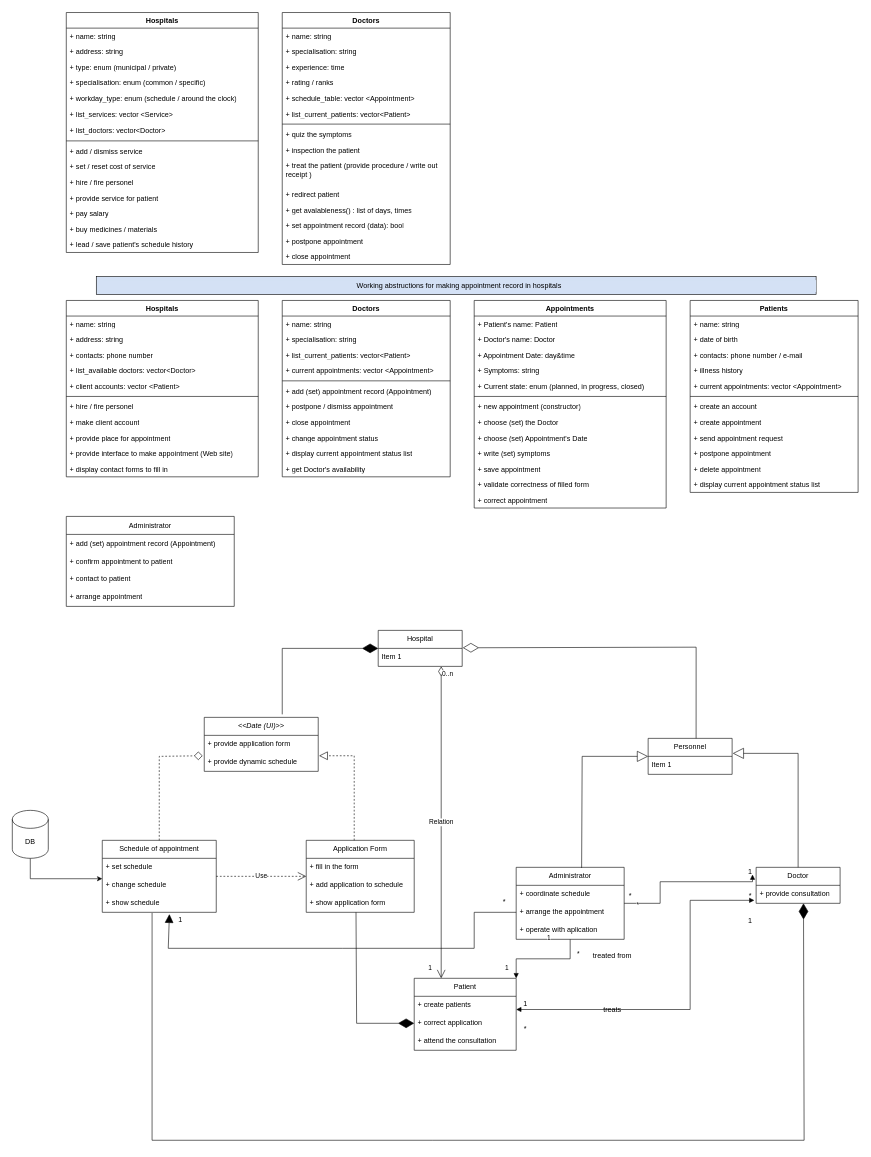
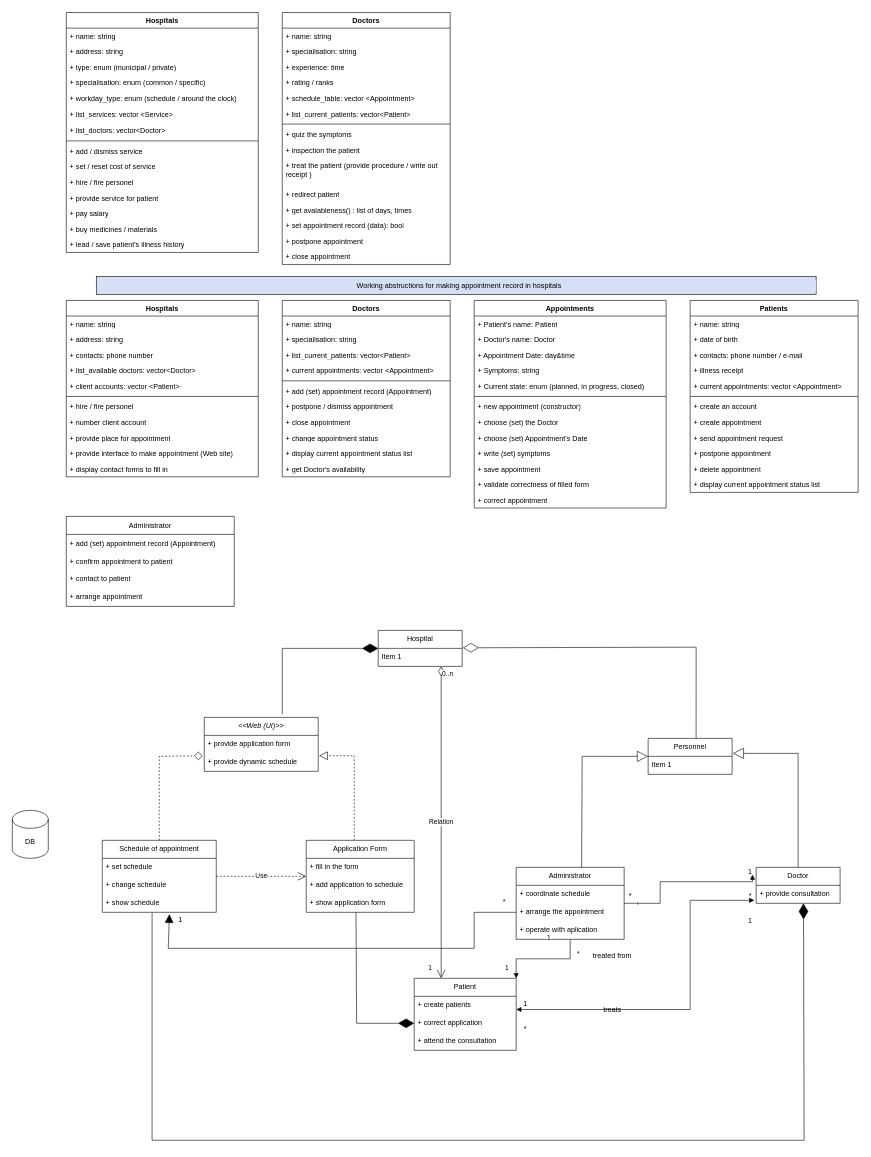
(140, 245) -> (136, 245)
(723, 371) -> (723, 371)
(108, 423) -> (112, 423)
(261, 726) -> (261, 726)
(30, 878) -> none
